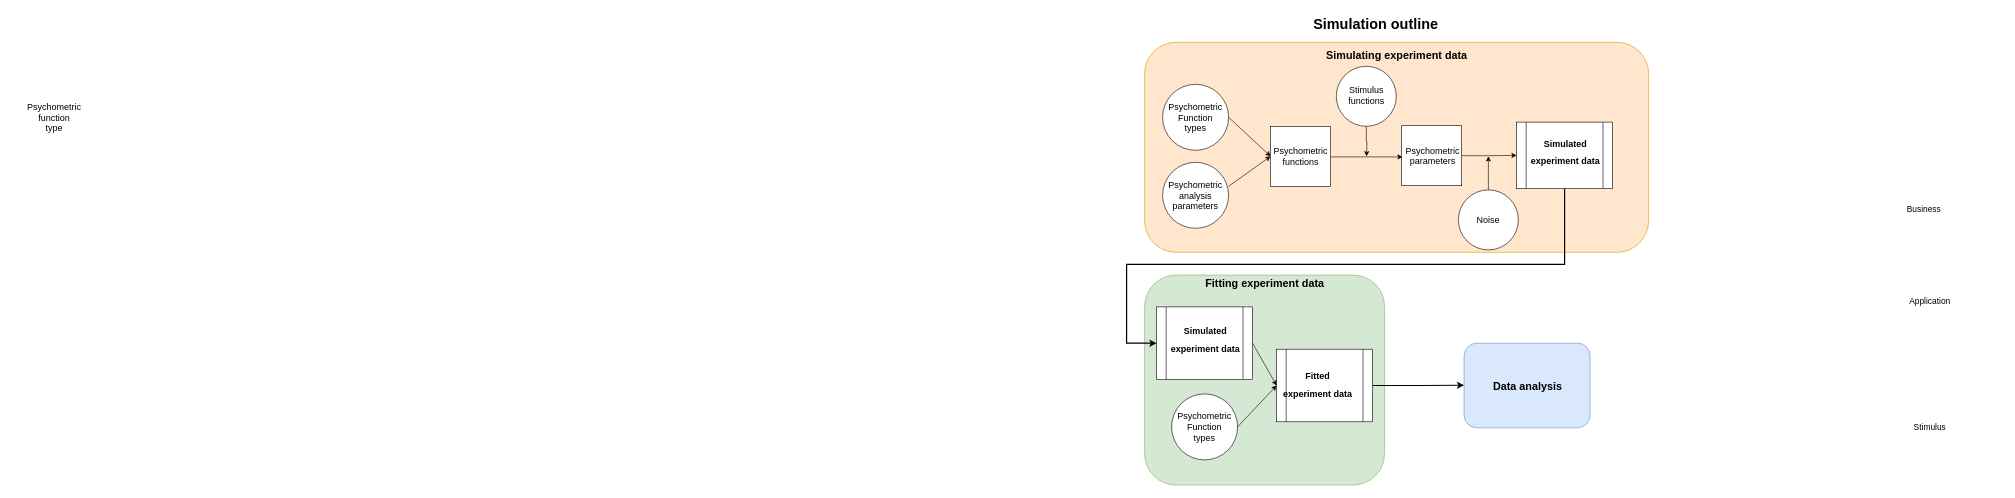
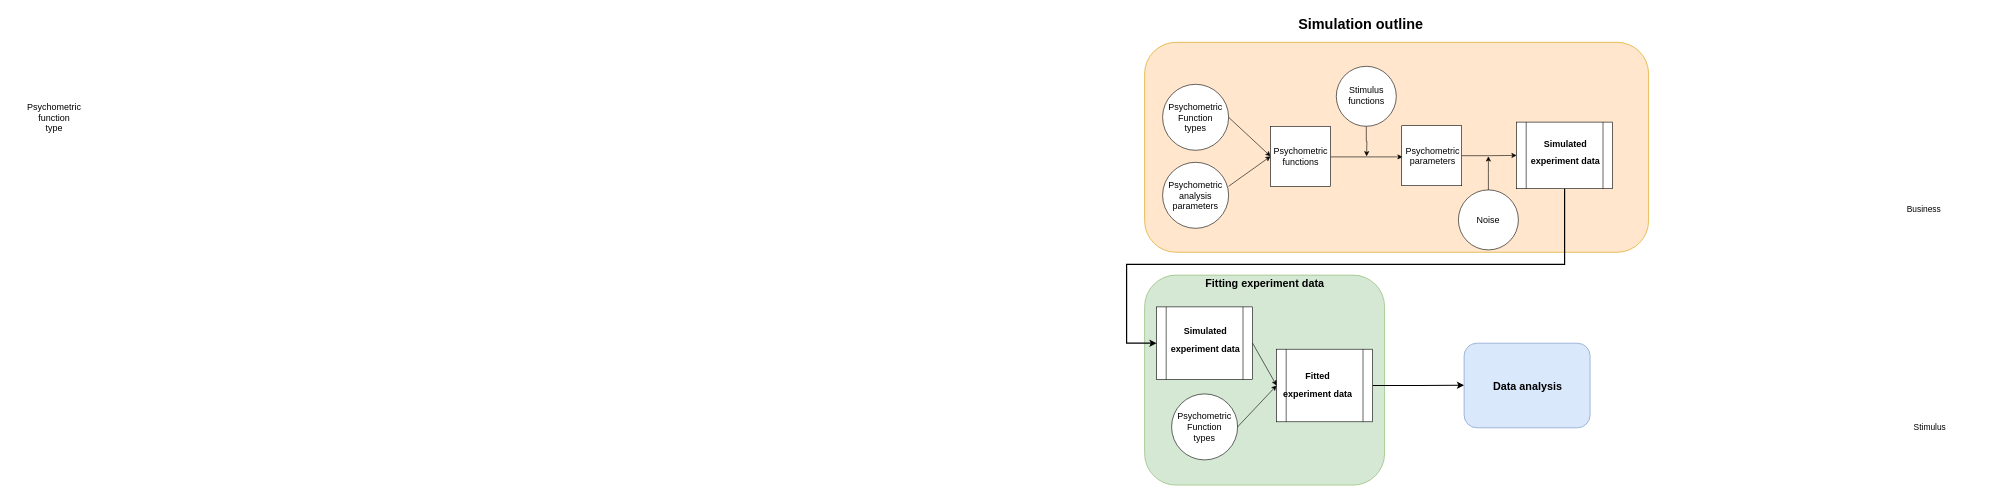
(1376, 24) -> (1361, 24)
(1397, 54) -> none
(1930, 301) -> none
